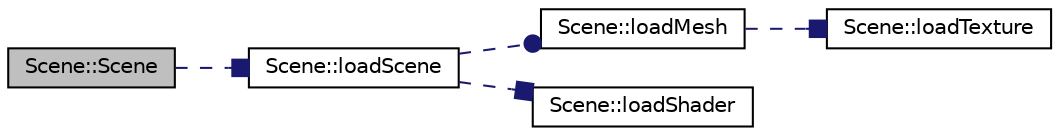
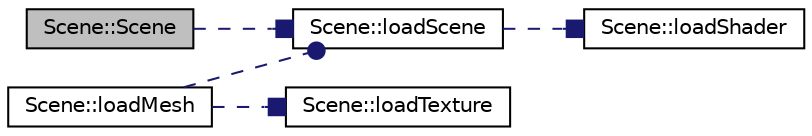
(492, 49) -> (246, 70)
